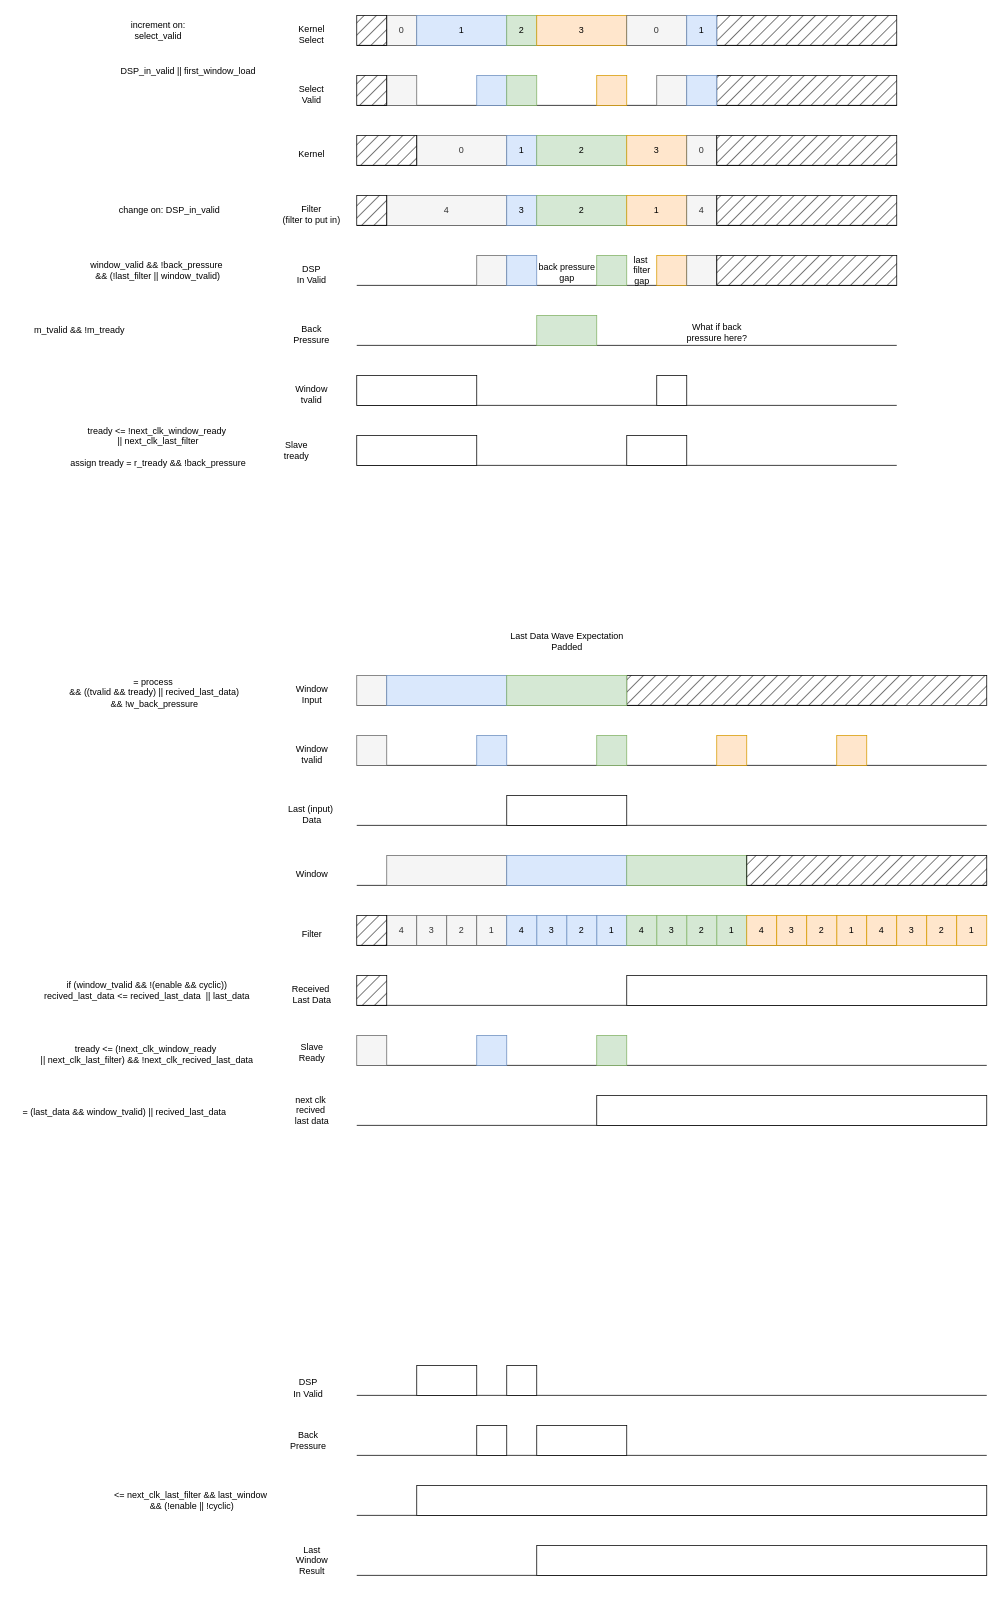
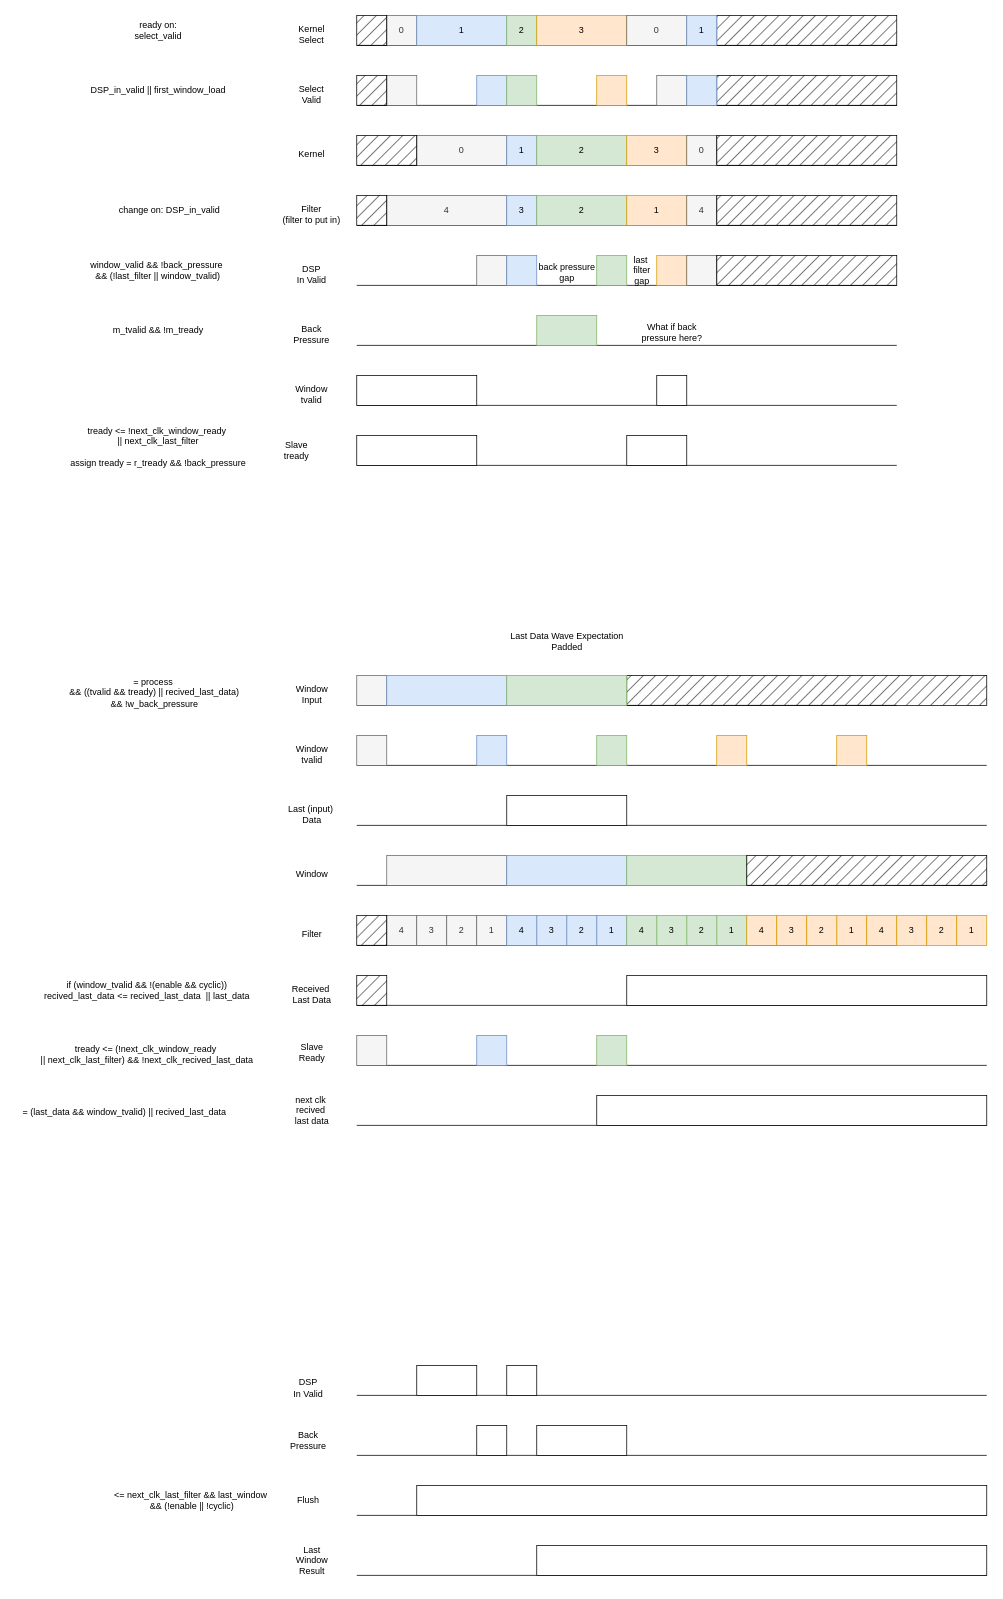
(158, 30) -> (158, 30)
(188, 72) -> (158, 90)
(79, 330) -> (158, 330)
(717, 333) -> (672, 333)
none -> (308, 1500)
